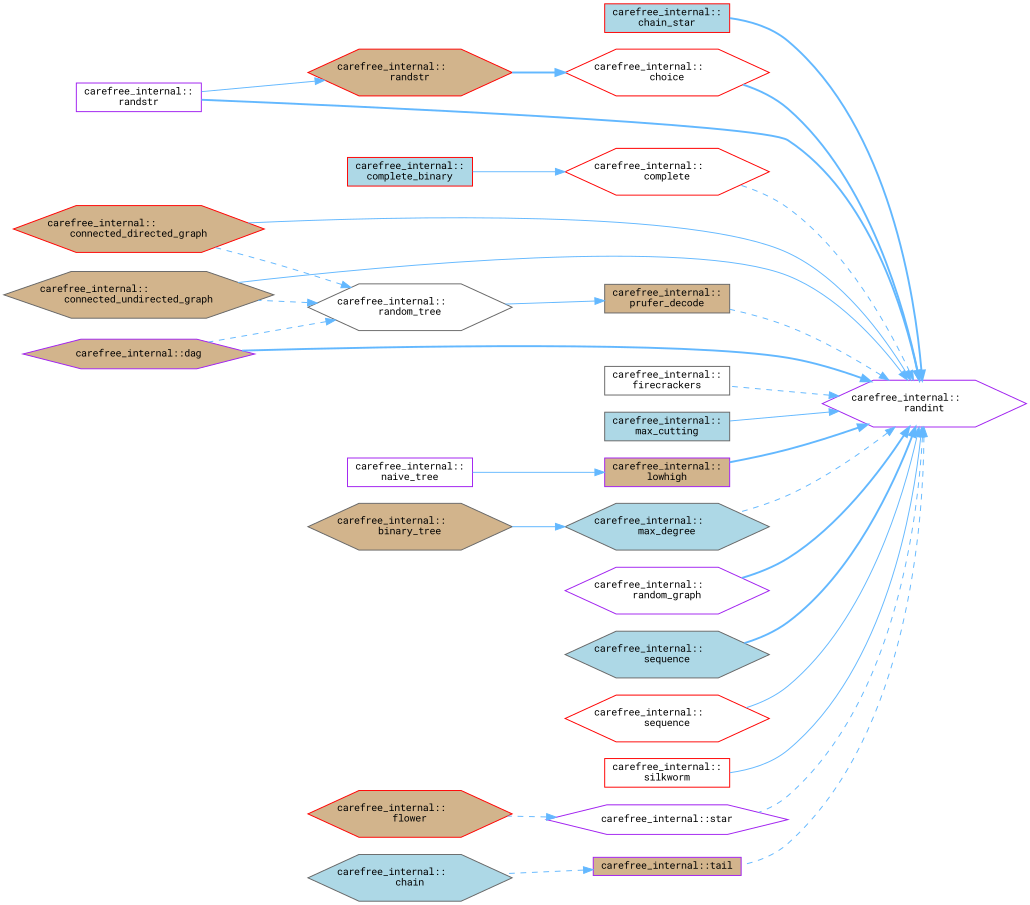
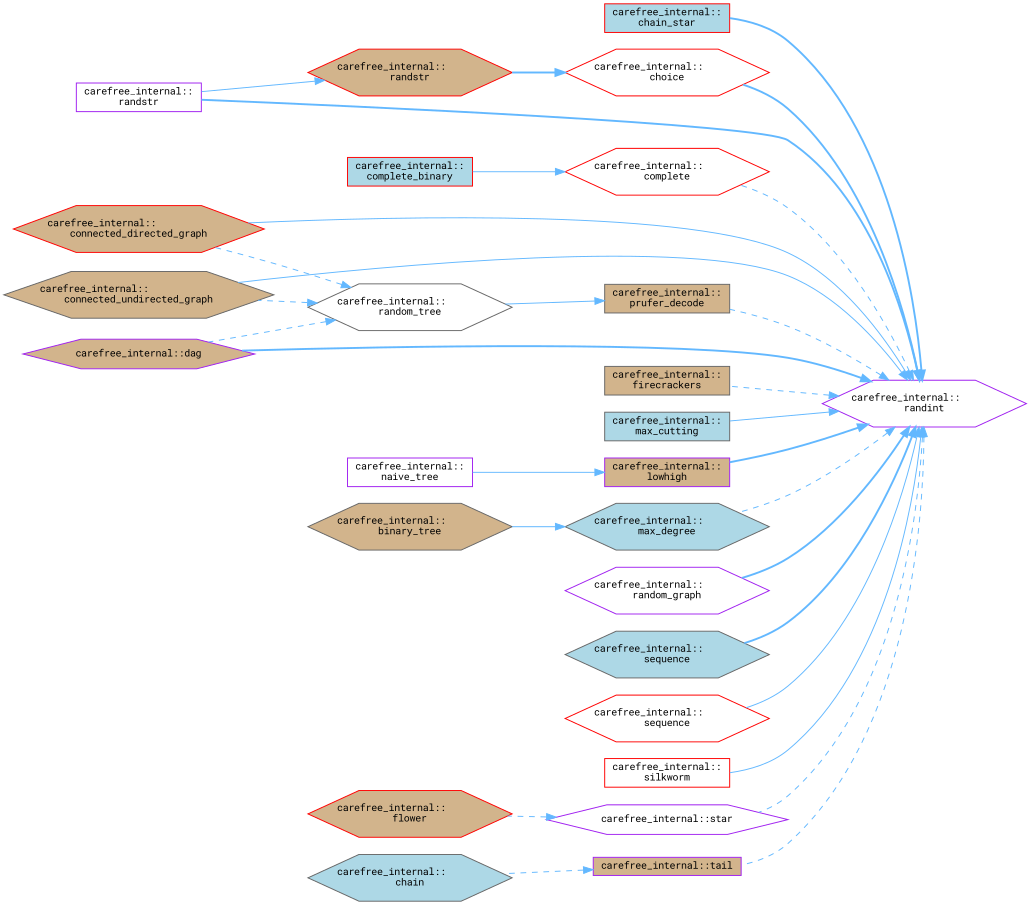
(667, 381) -> (667, 381)
